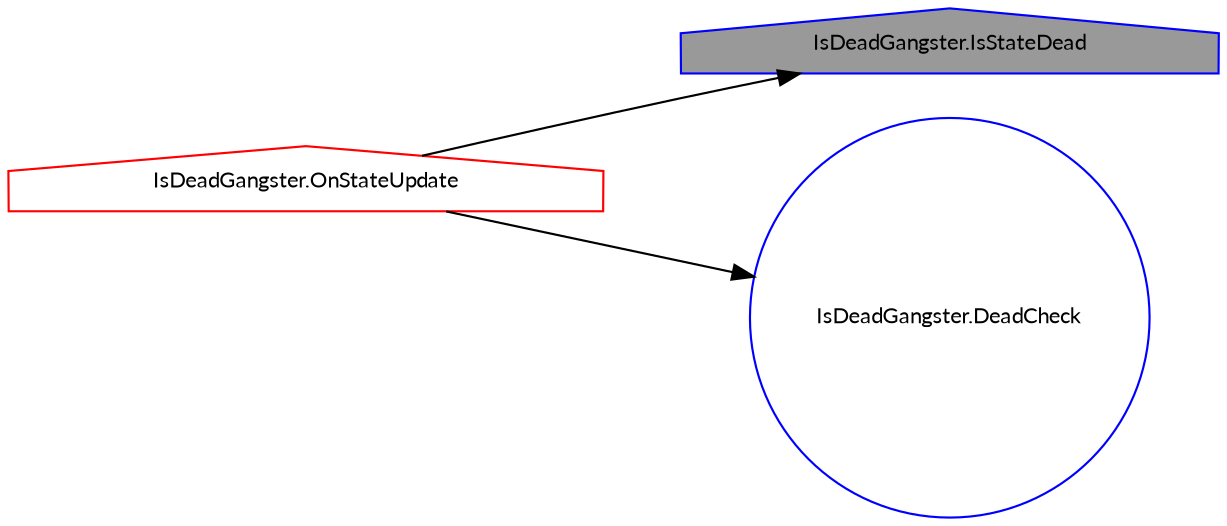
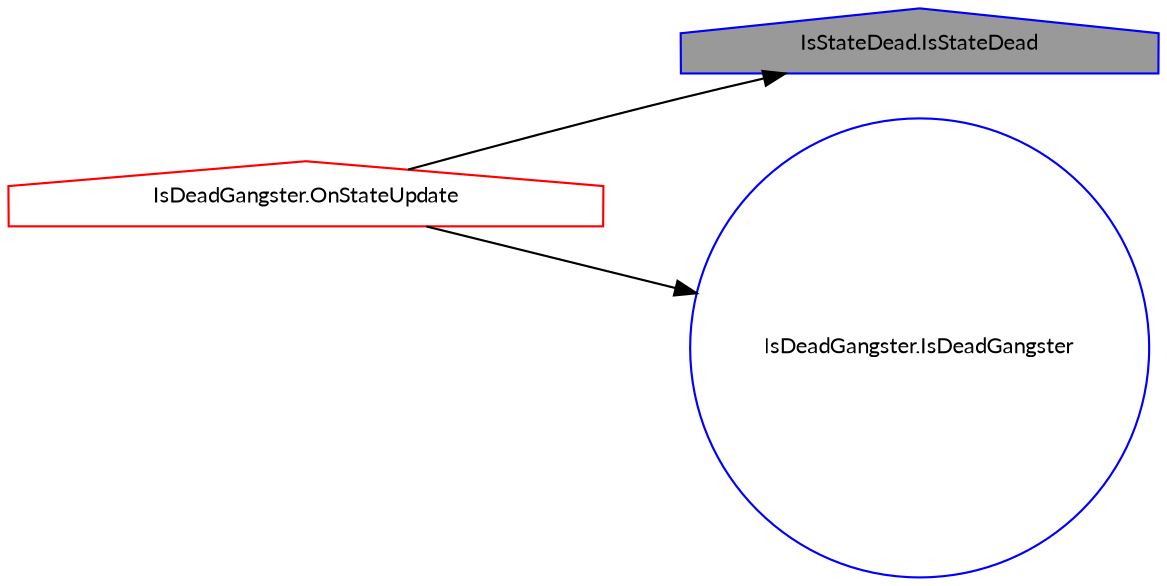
(950, 44) -> (920, 44)
(950, 318) -> (920, 348)
